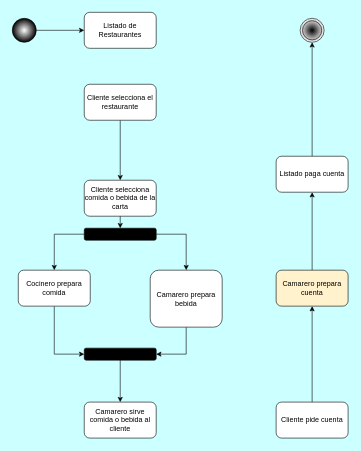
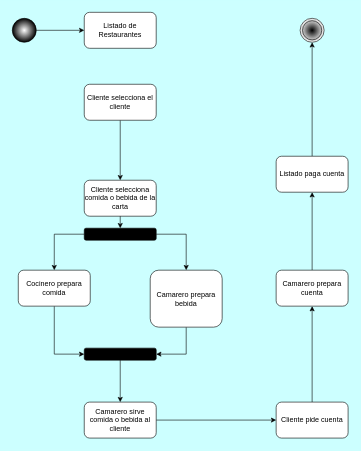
(120, 102) -> (120, 102)
(312, 288) -> (312, 288)
none -> (270, 420)
